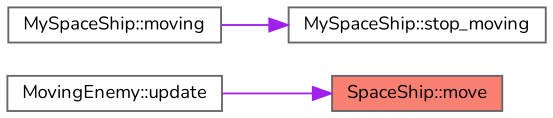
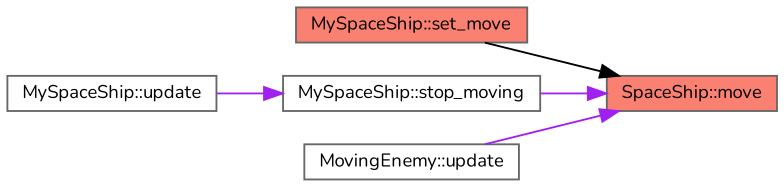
(115, 25) -> (112, 93)
none -> (412, 25)
none -> (564, 93)
